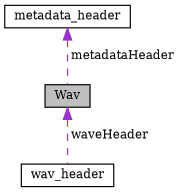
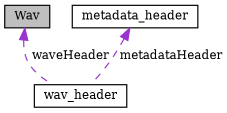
(68, 62) -> (109, 63)
